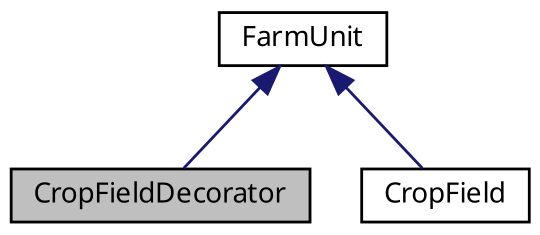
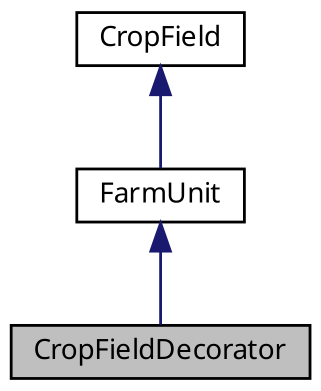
(384, 128) -> (161, 132)
